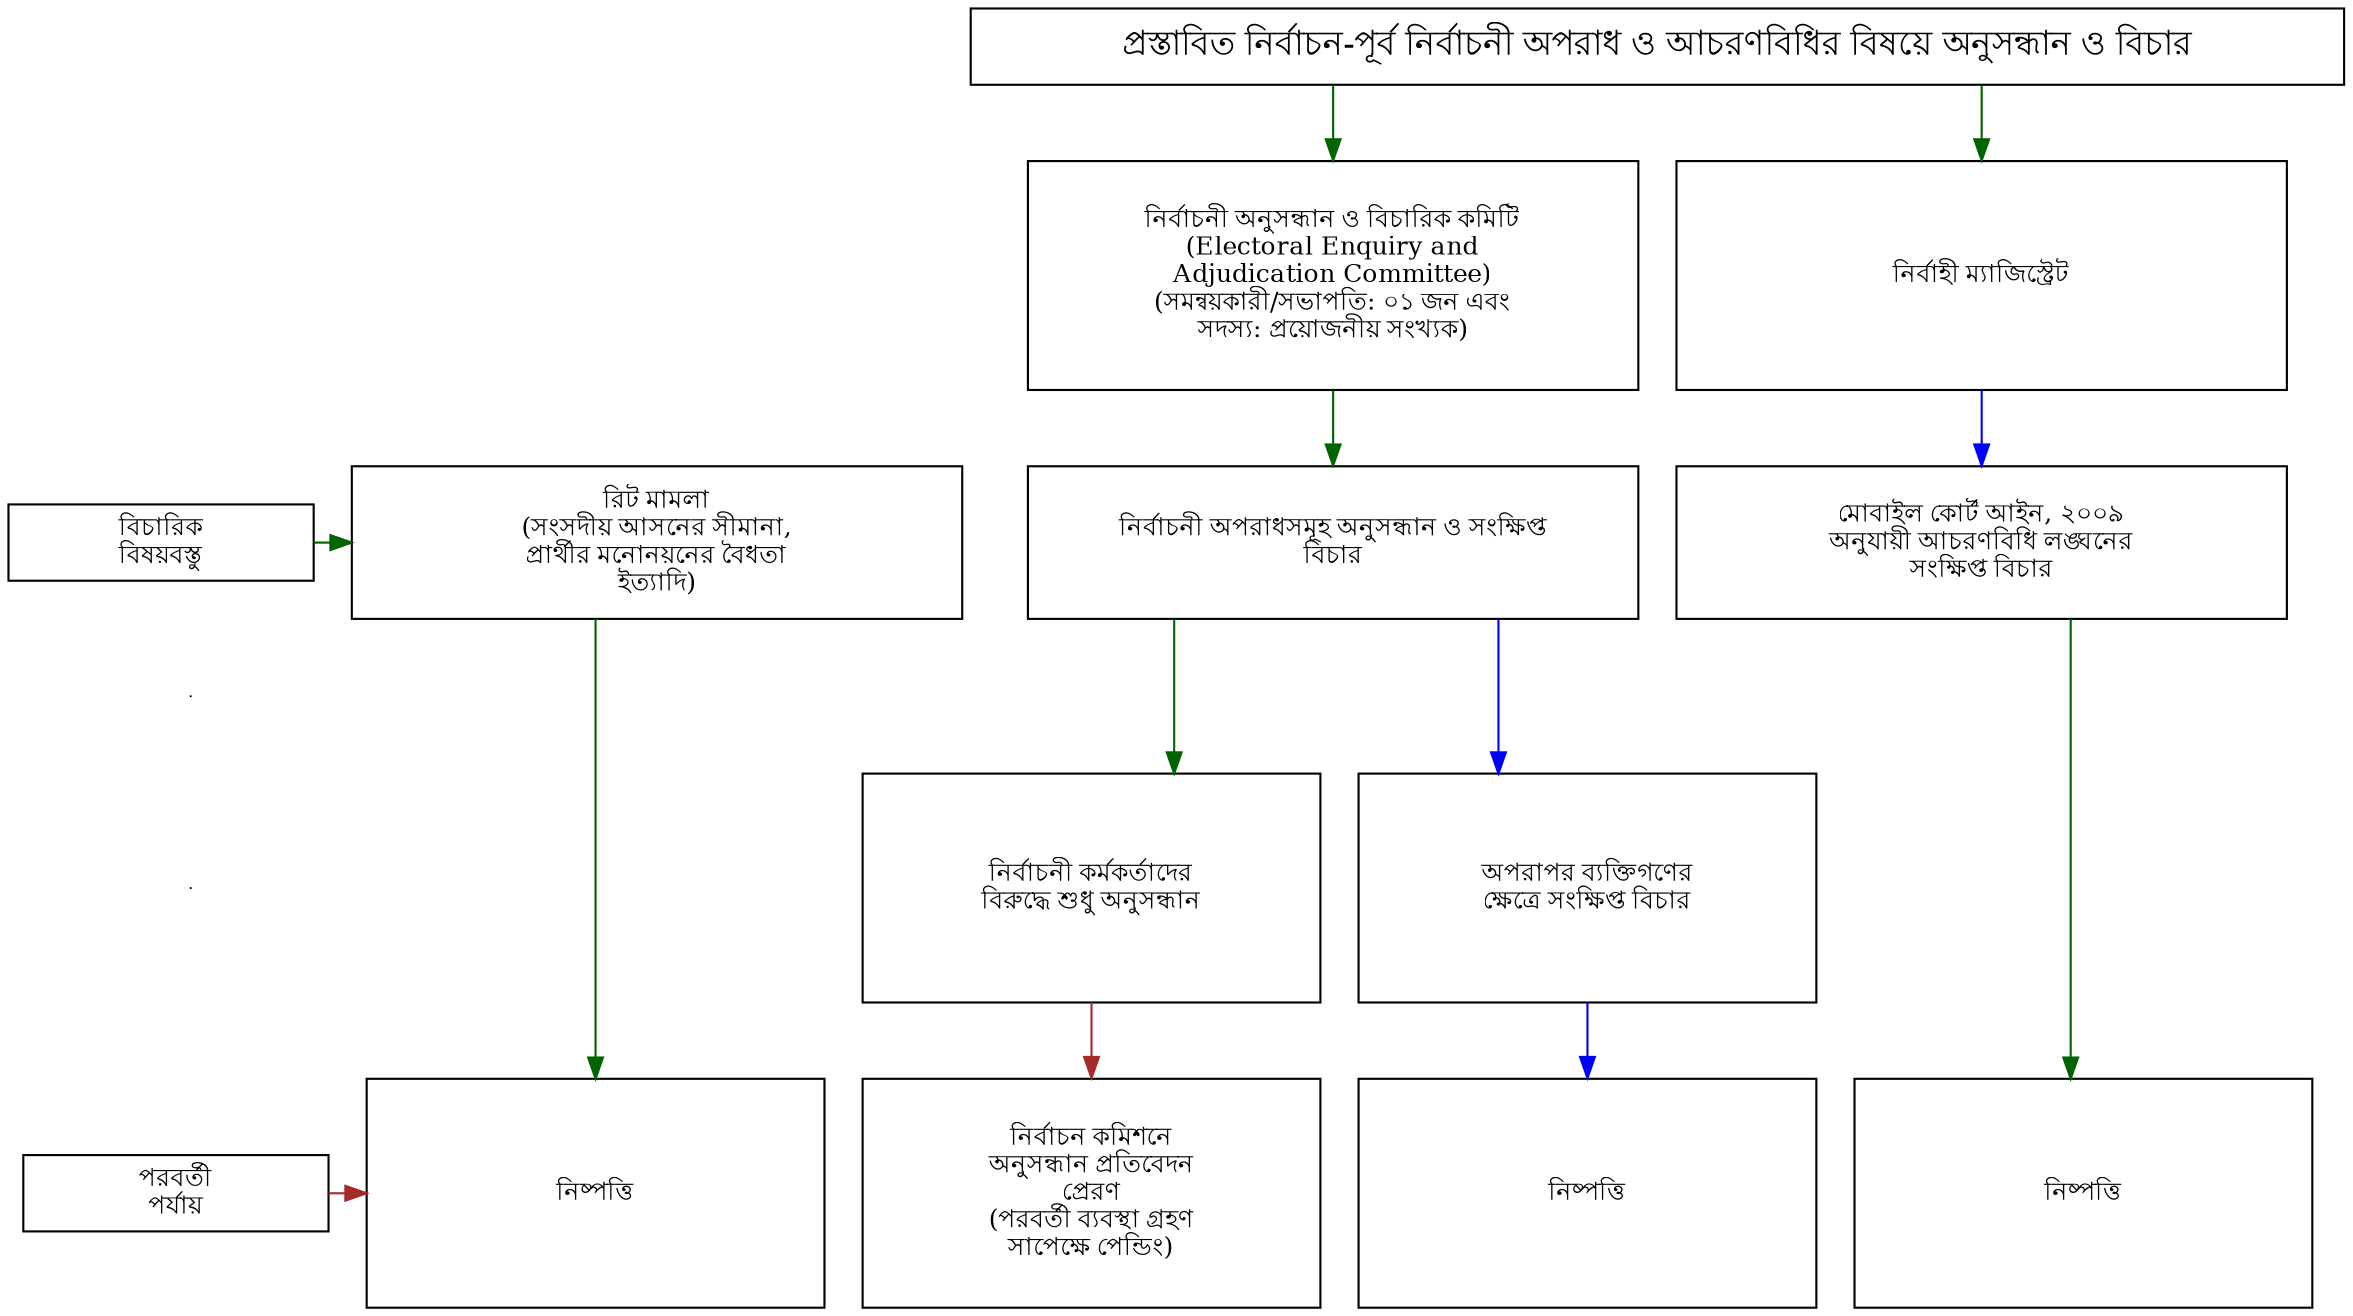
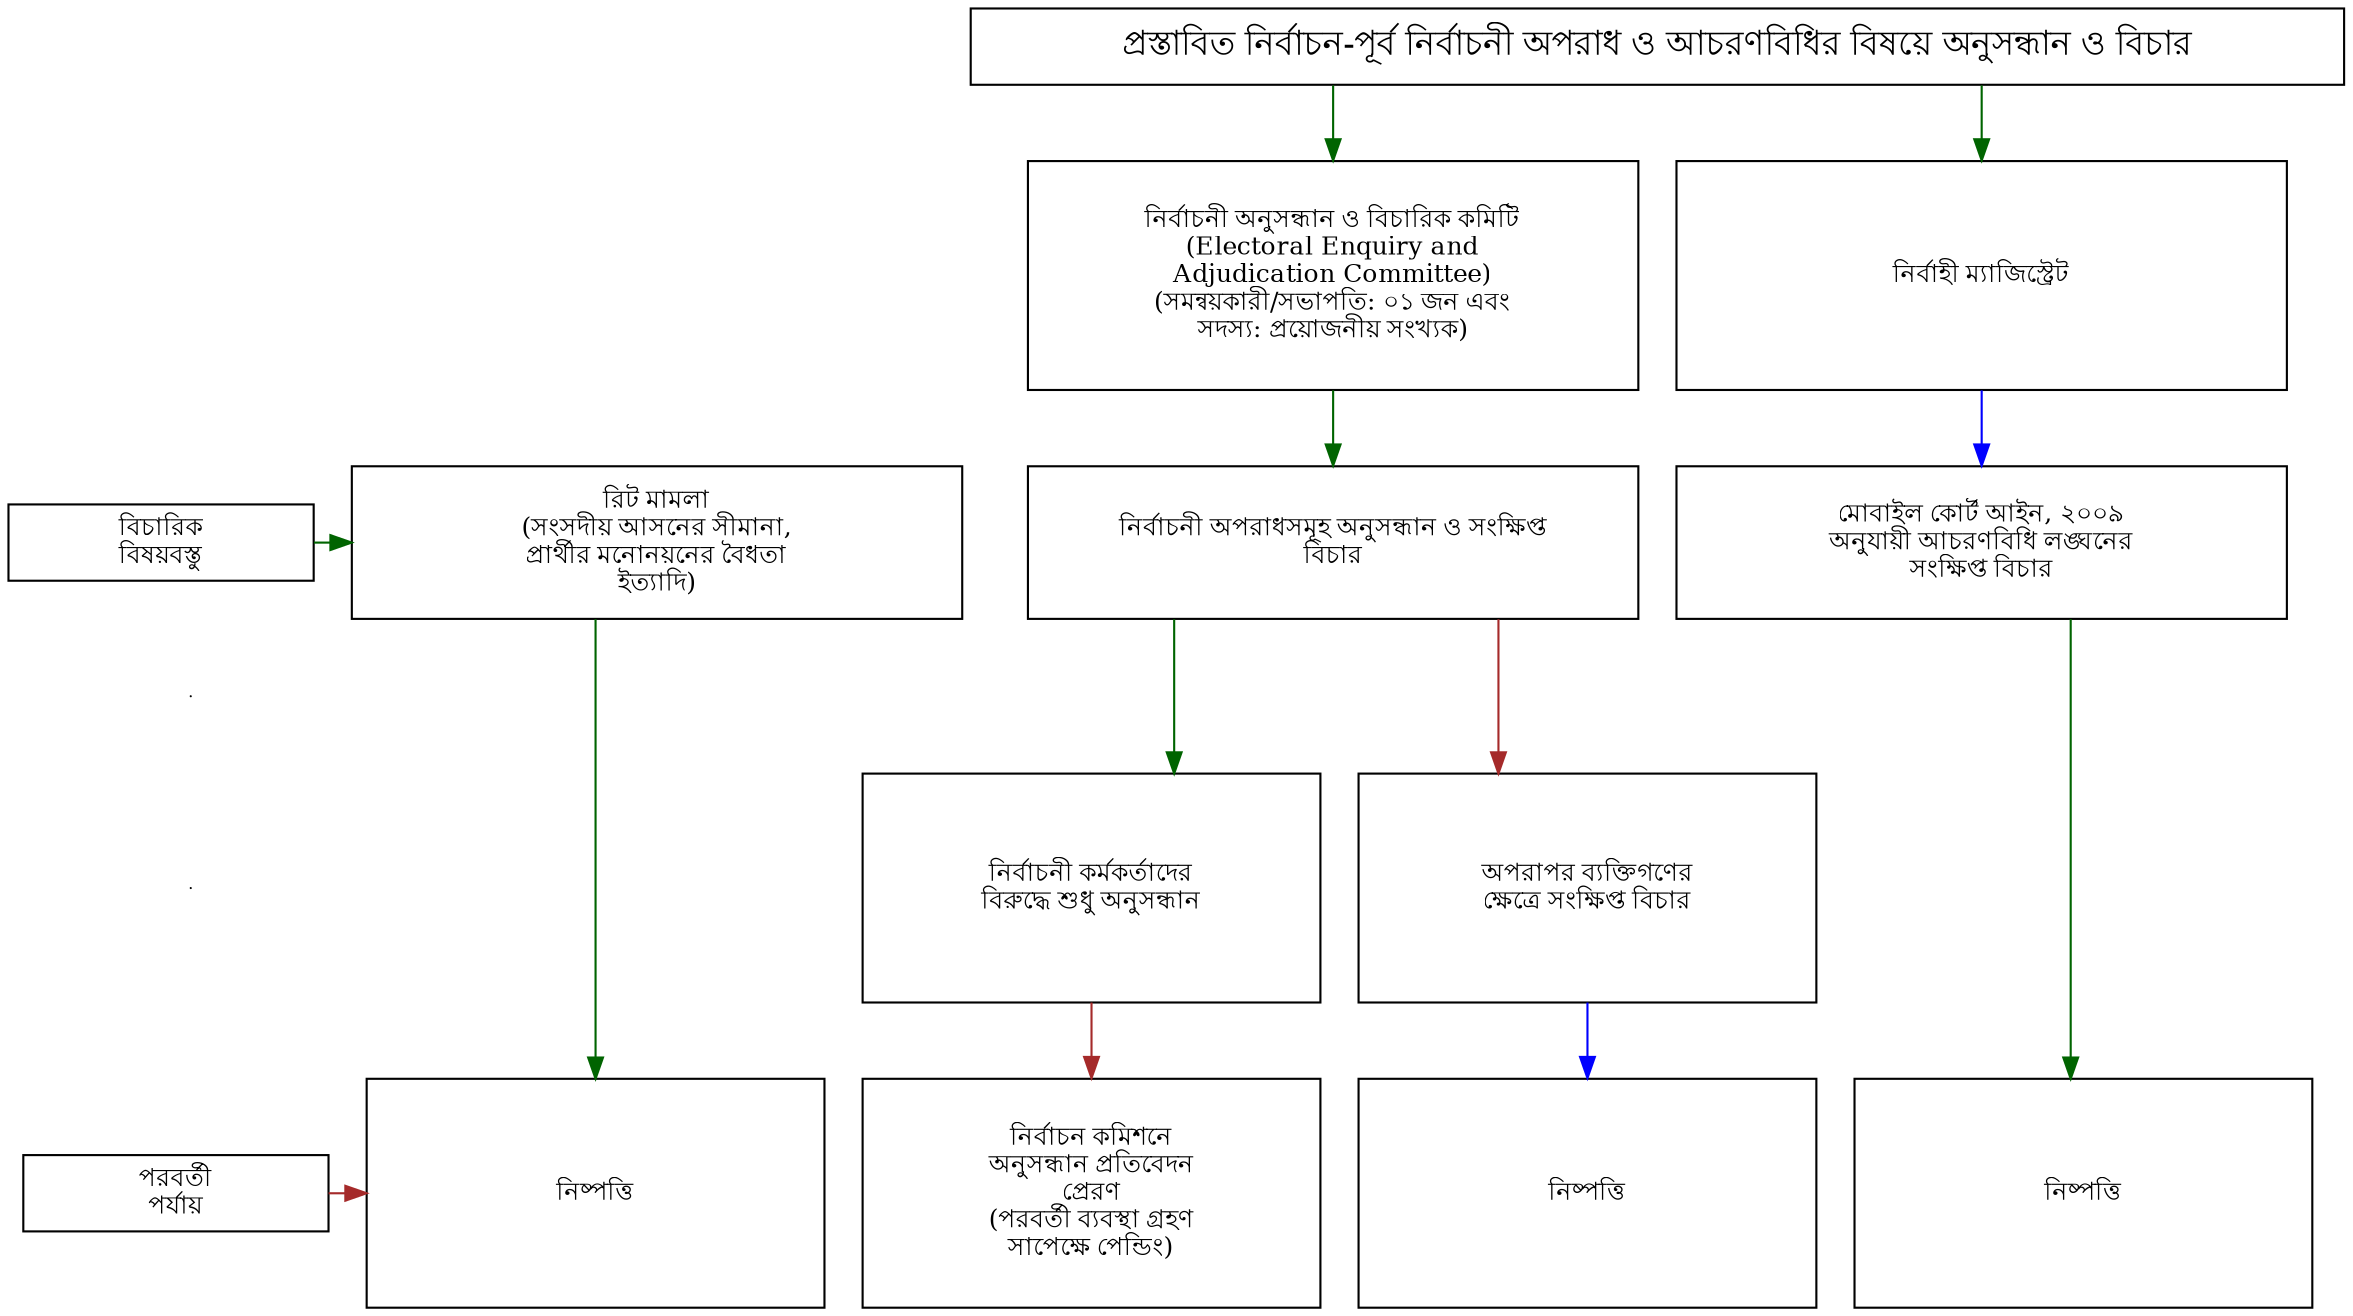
(1498, 686) -> (1498, 686)
